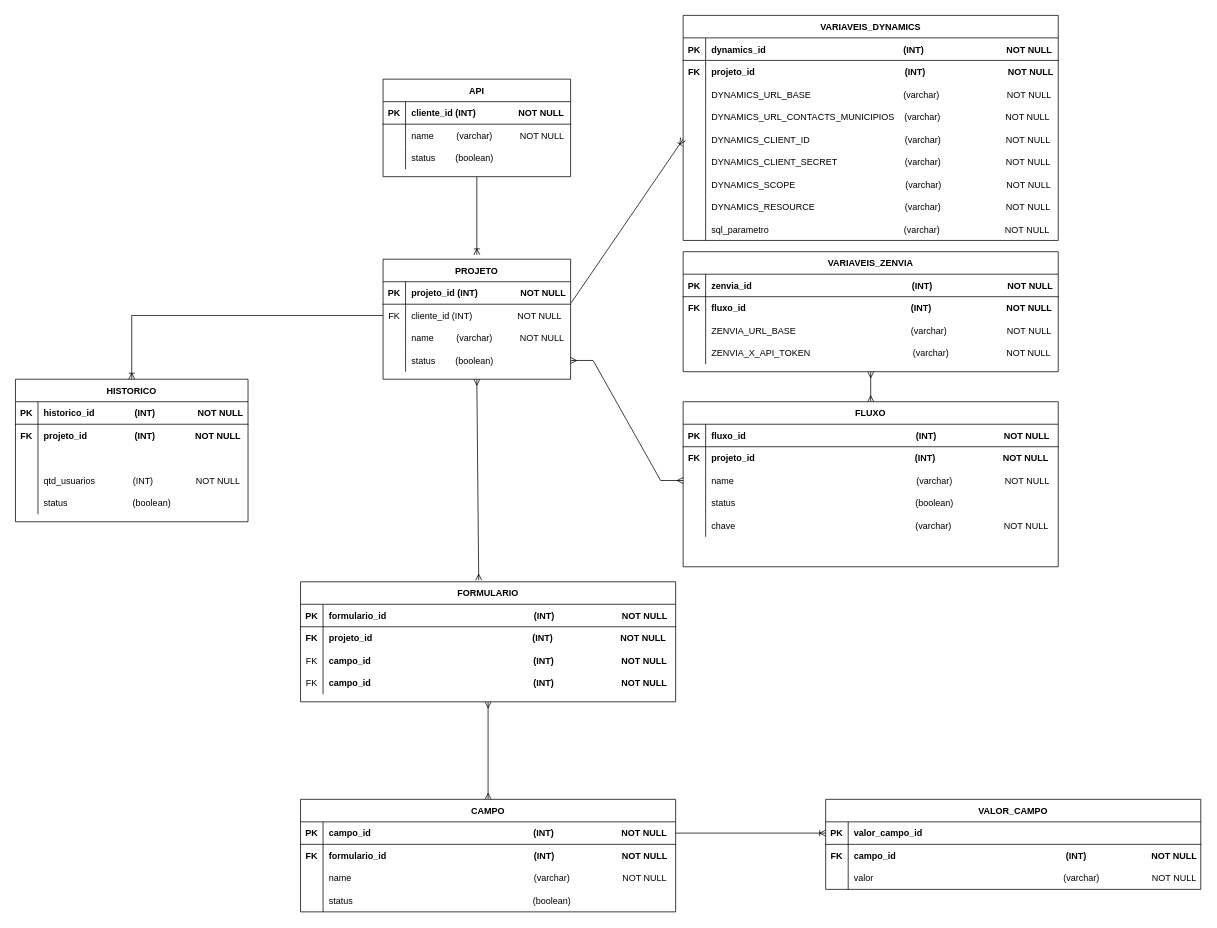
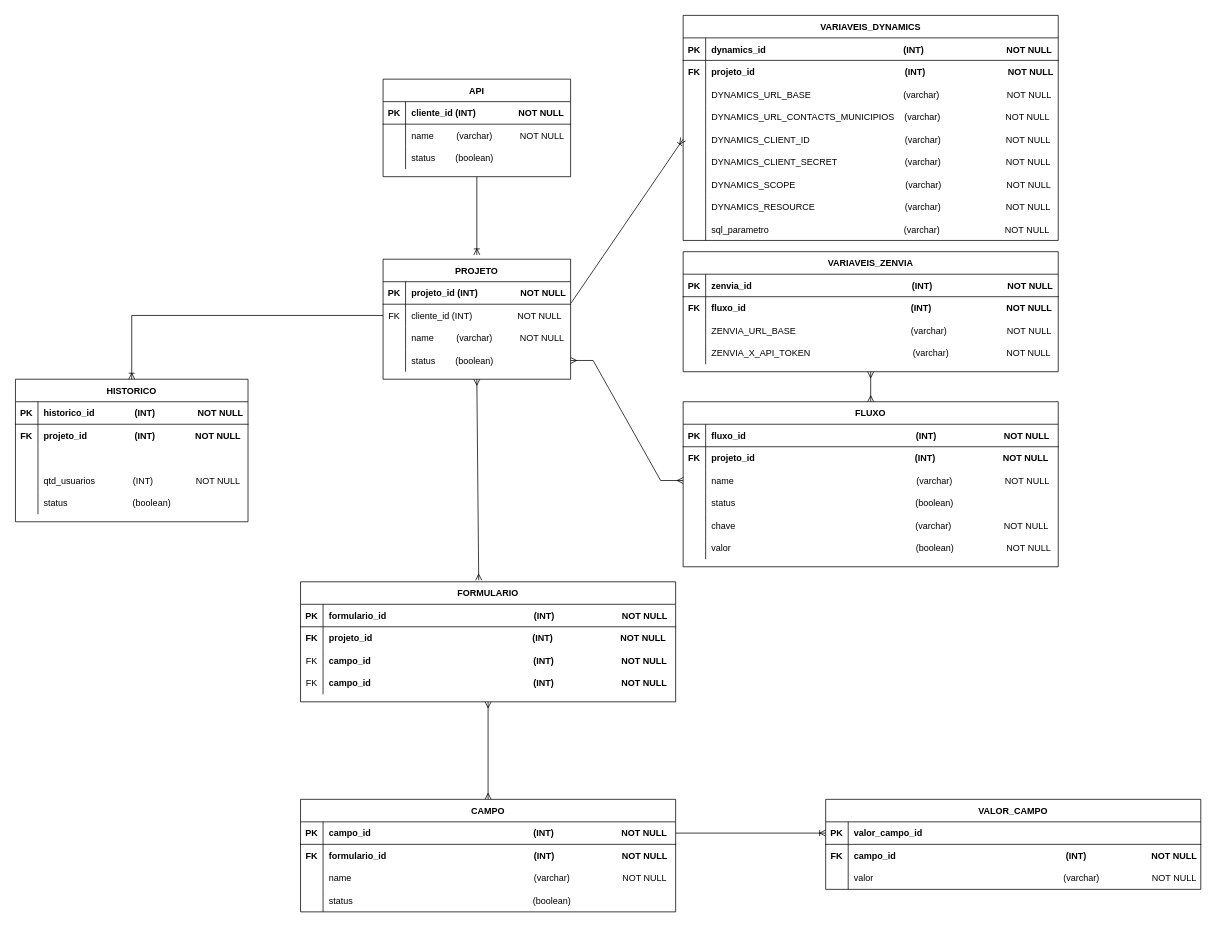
none -> (882, 548)
